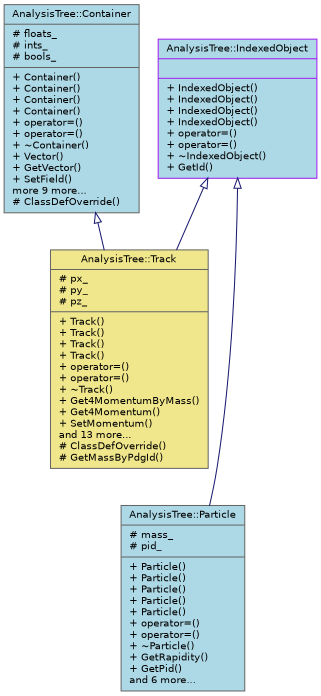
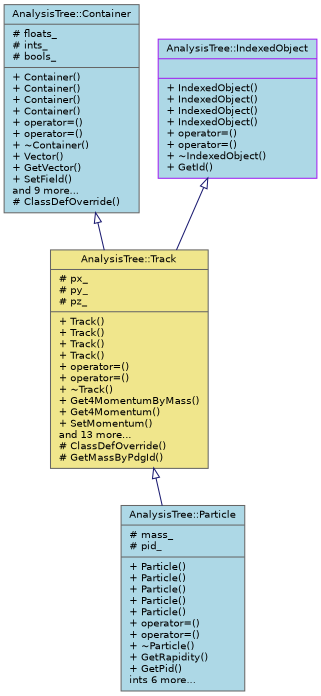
(50, 191) -> (46, 191)
(231, 348) -> (159, 492)
(163, 680) -> (163, 680)
